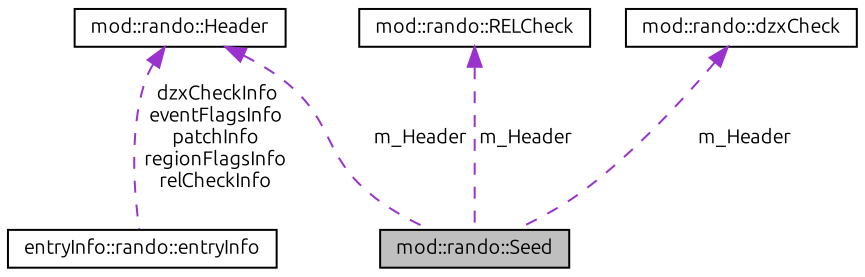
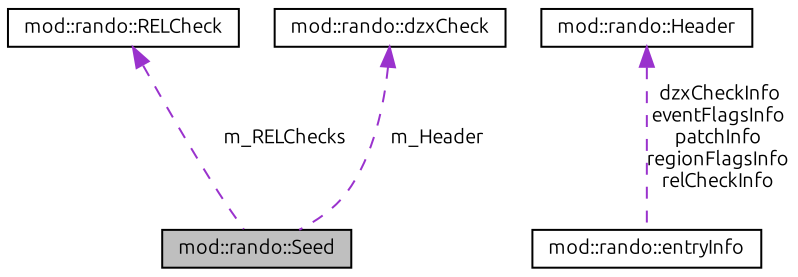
(523, 138) -> (283, 138)
(333, 147) -> none
(142, 249) -> (647, 249)
